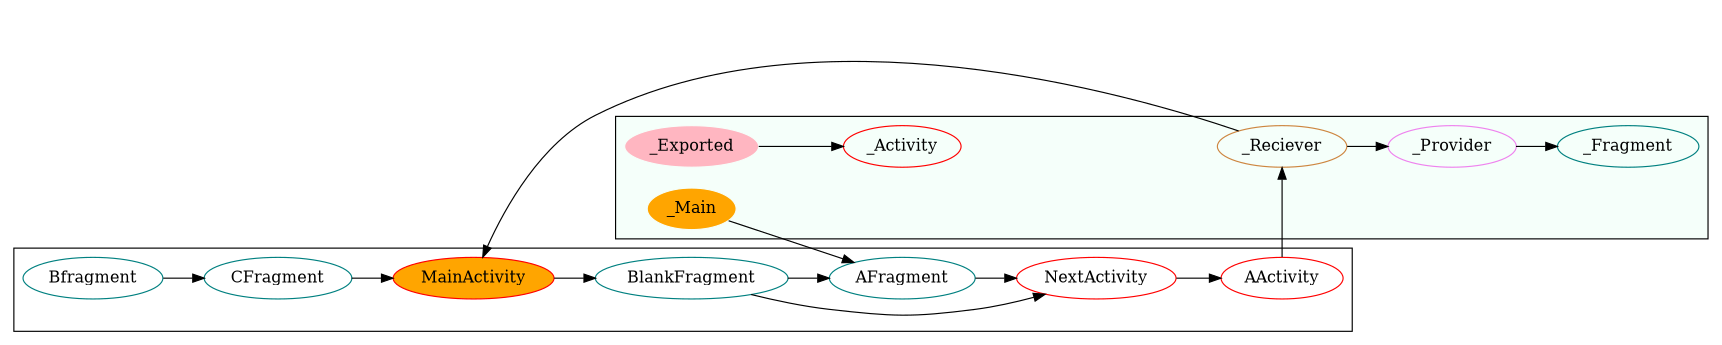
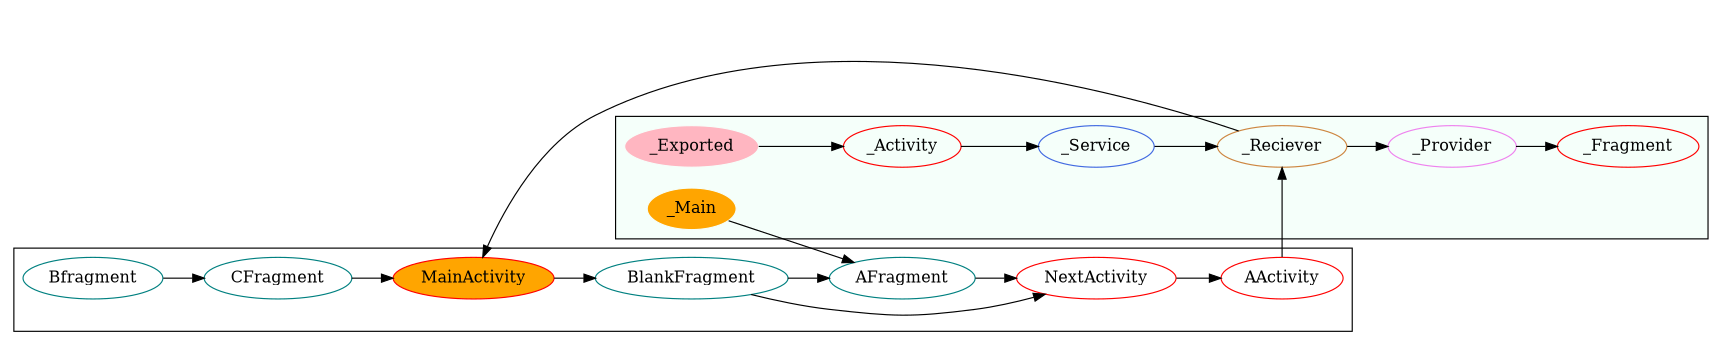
none -> (1096, 146)
(1628, 146) -> (1628, 146)
